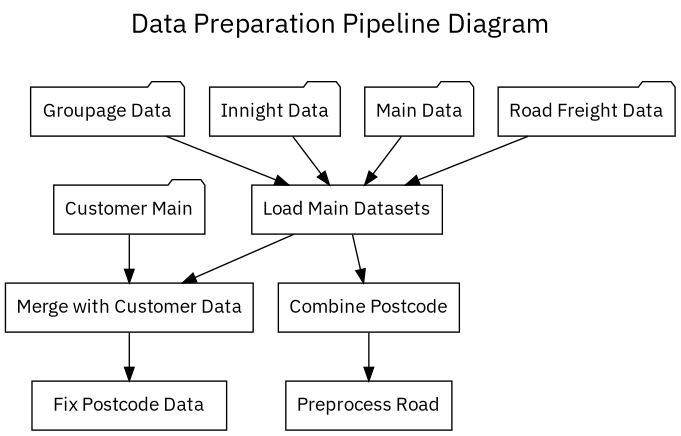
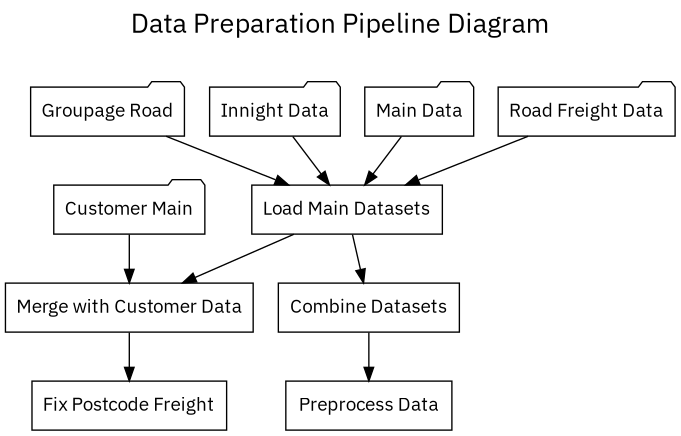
(108, 112) -> (108, 112)
(369, 308) -> (369, 308)
(129, 406) -> (129, 406)
(369, 406) -> (369, 406)
